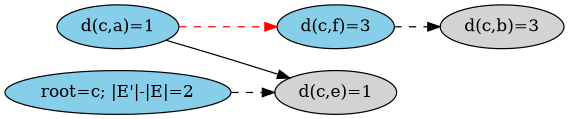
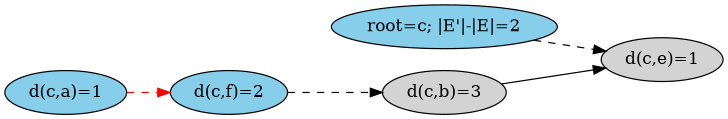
(336, 27) -> (229, 92)
(222, 57) -> (547, 77)
